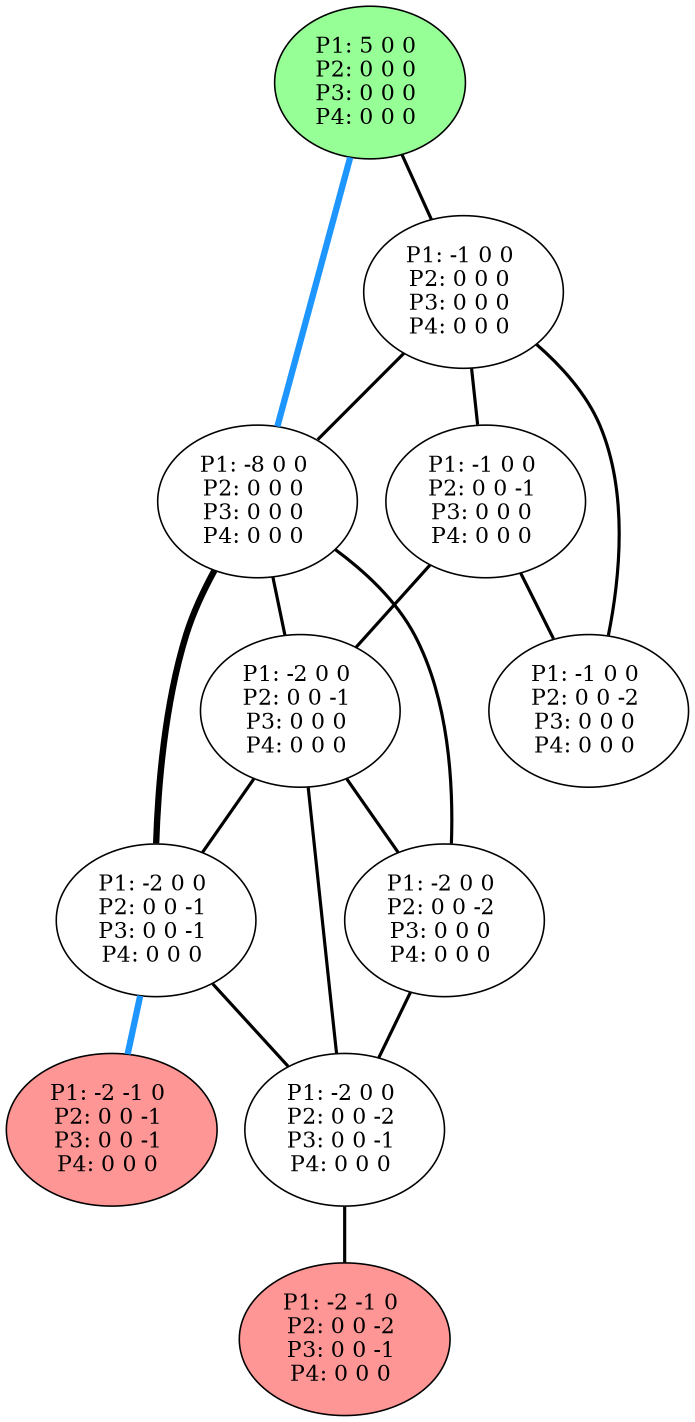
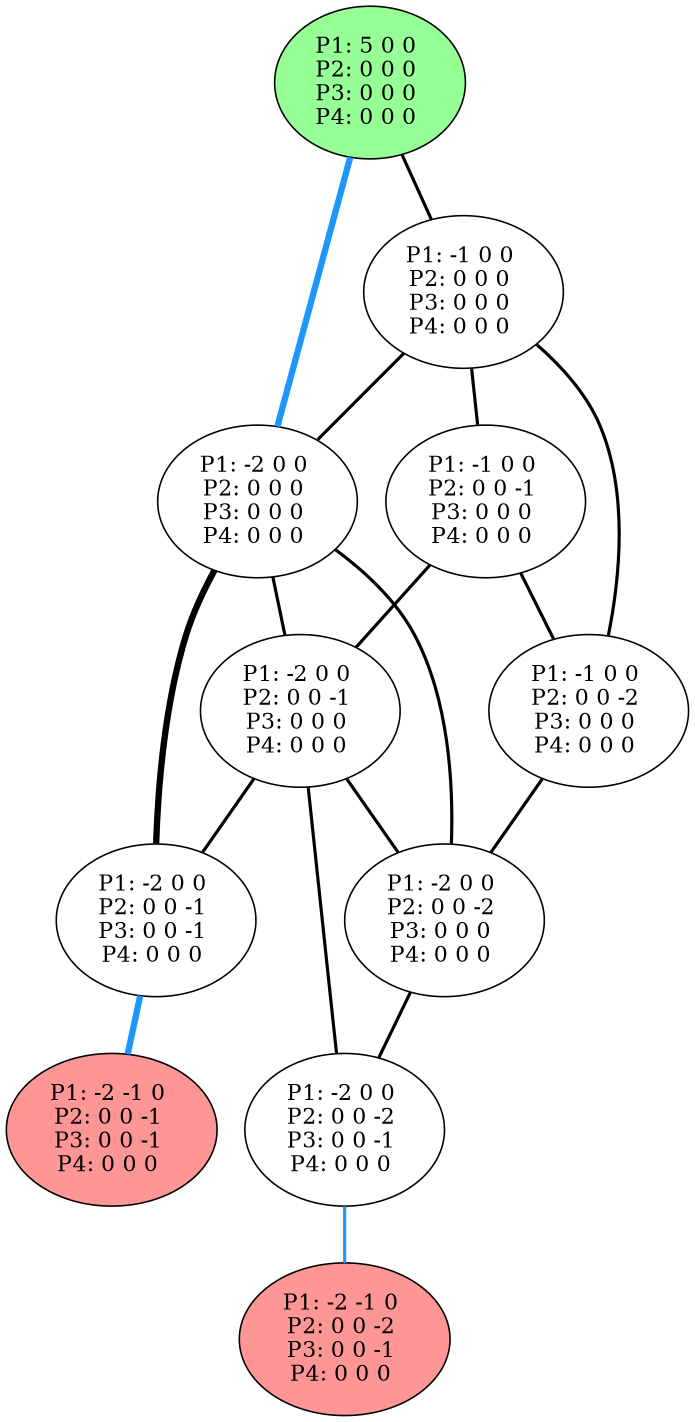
(258, 501) -> (258, 501)
none -> (517, 816)
(250, 1025) -> none
(345, 1235) -> (345, 1235)
